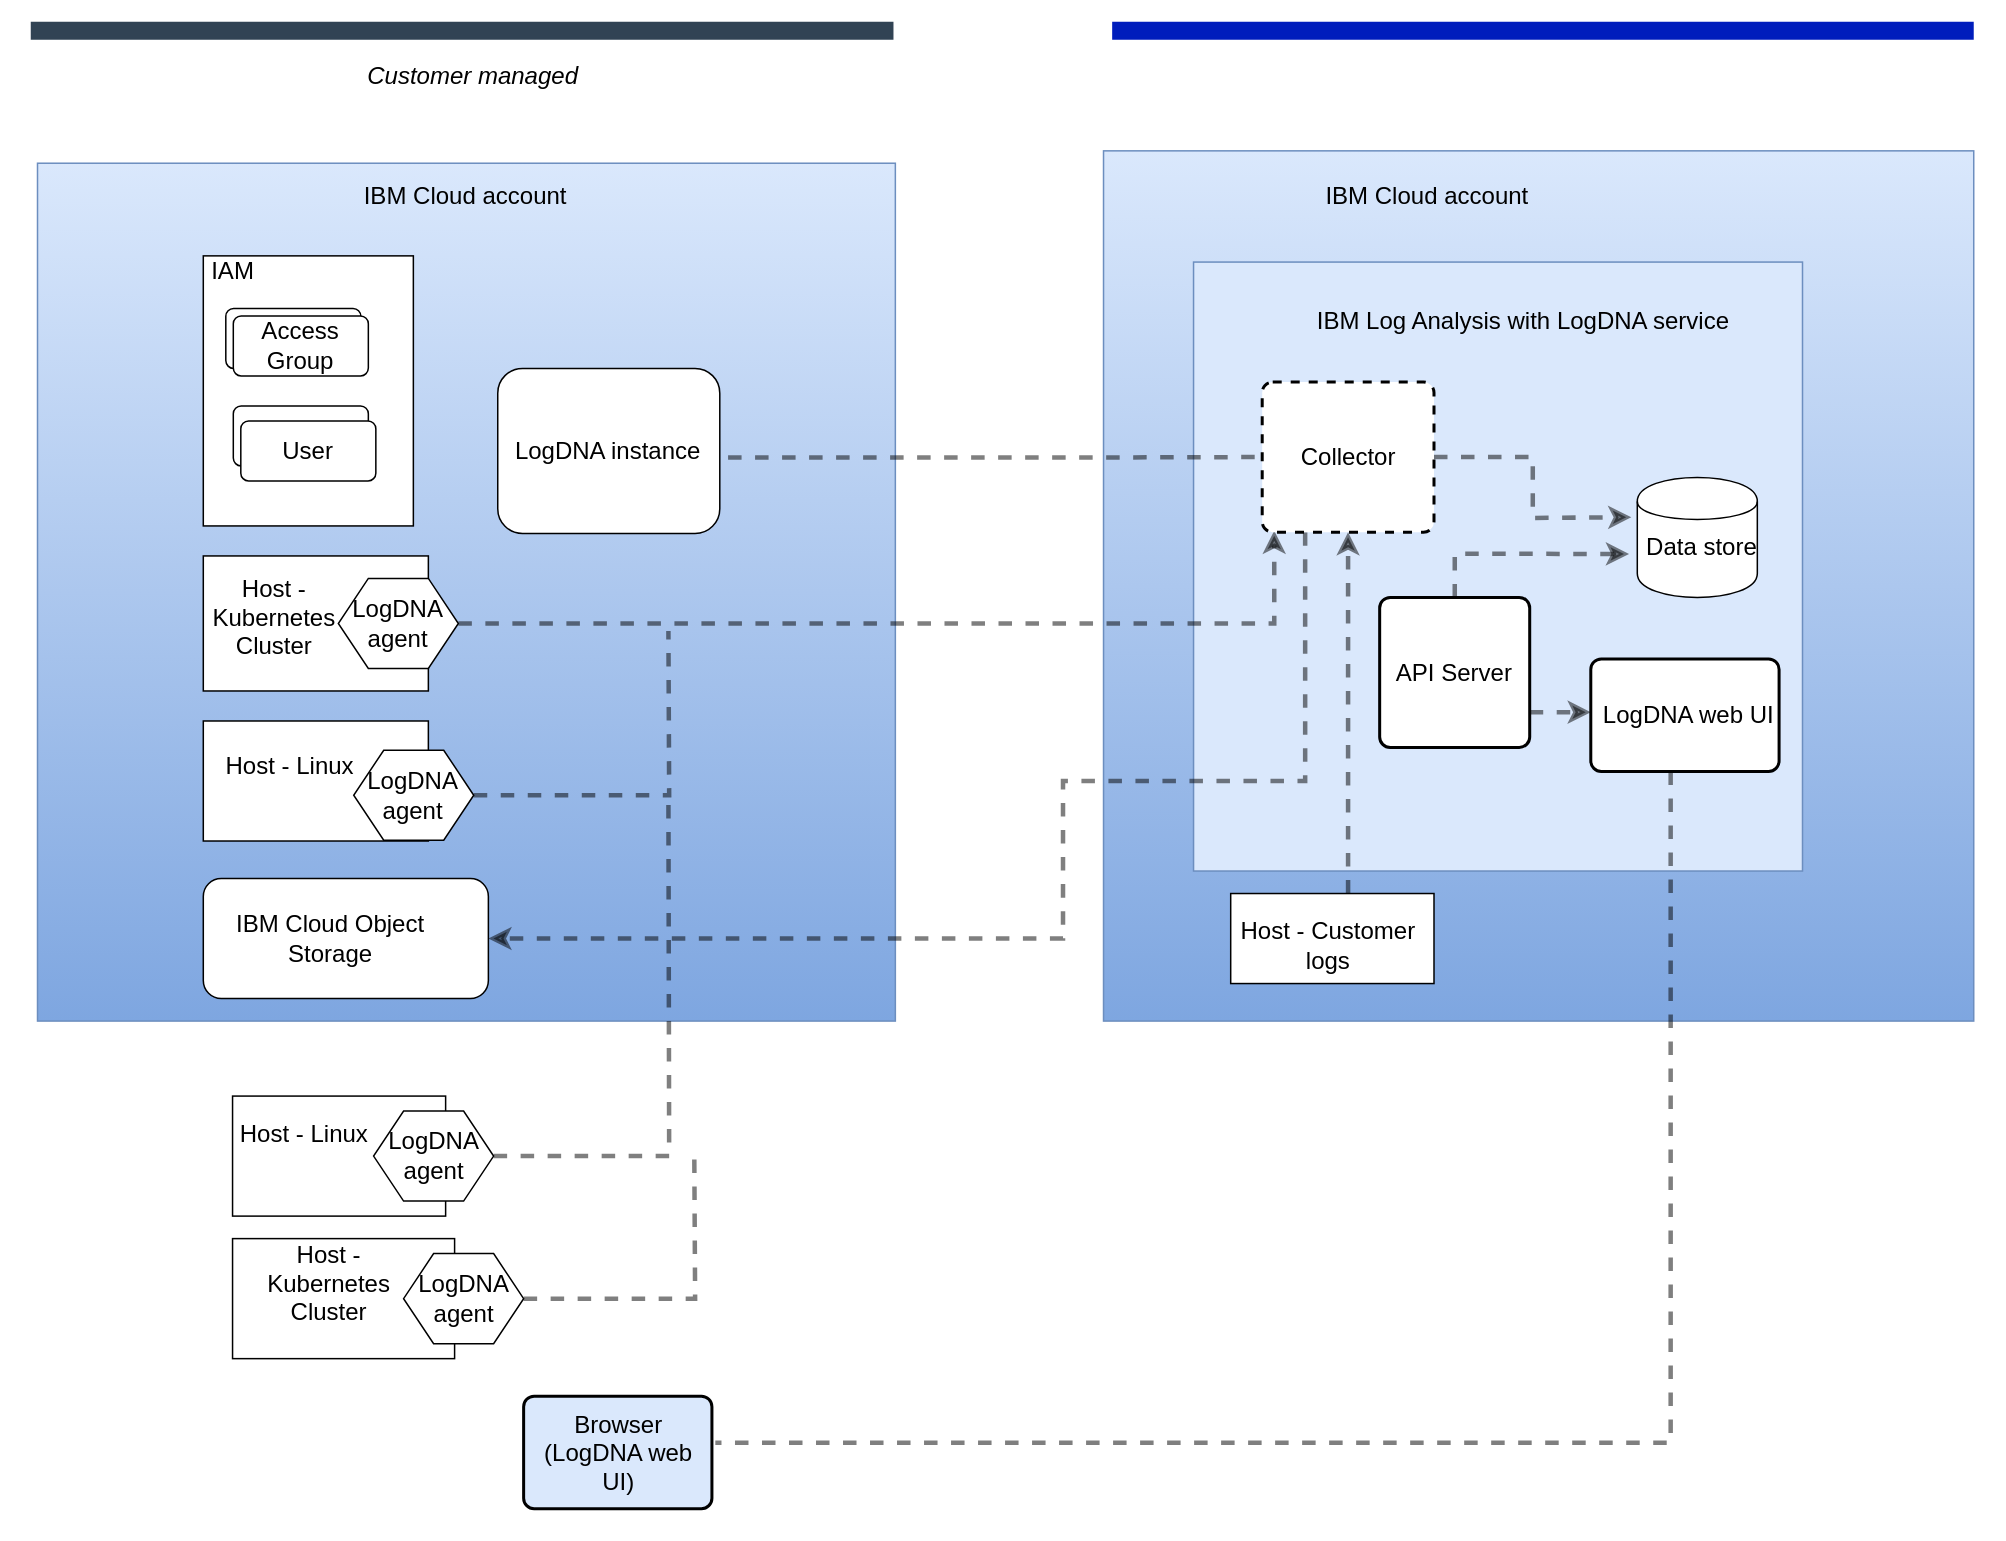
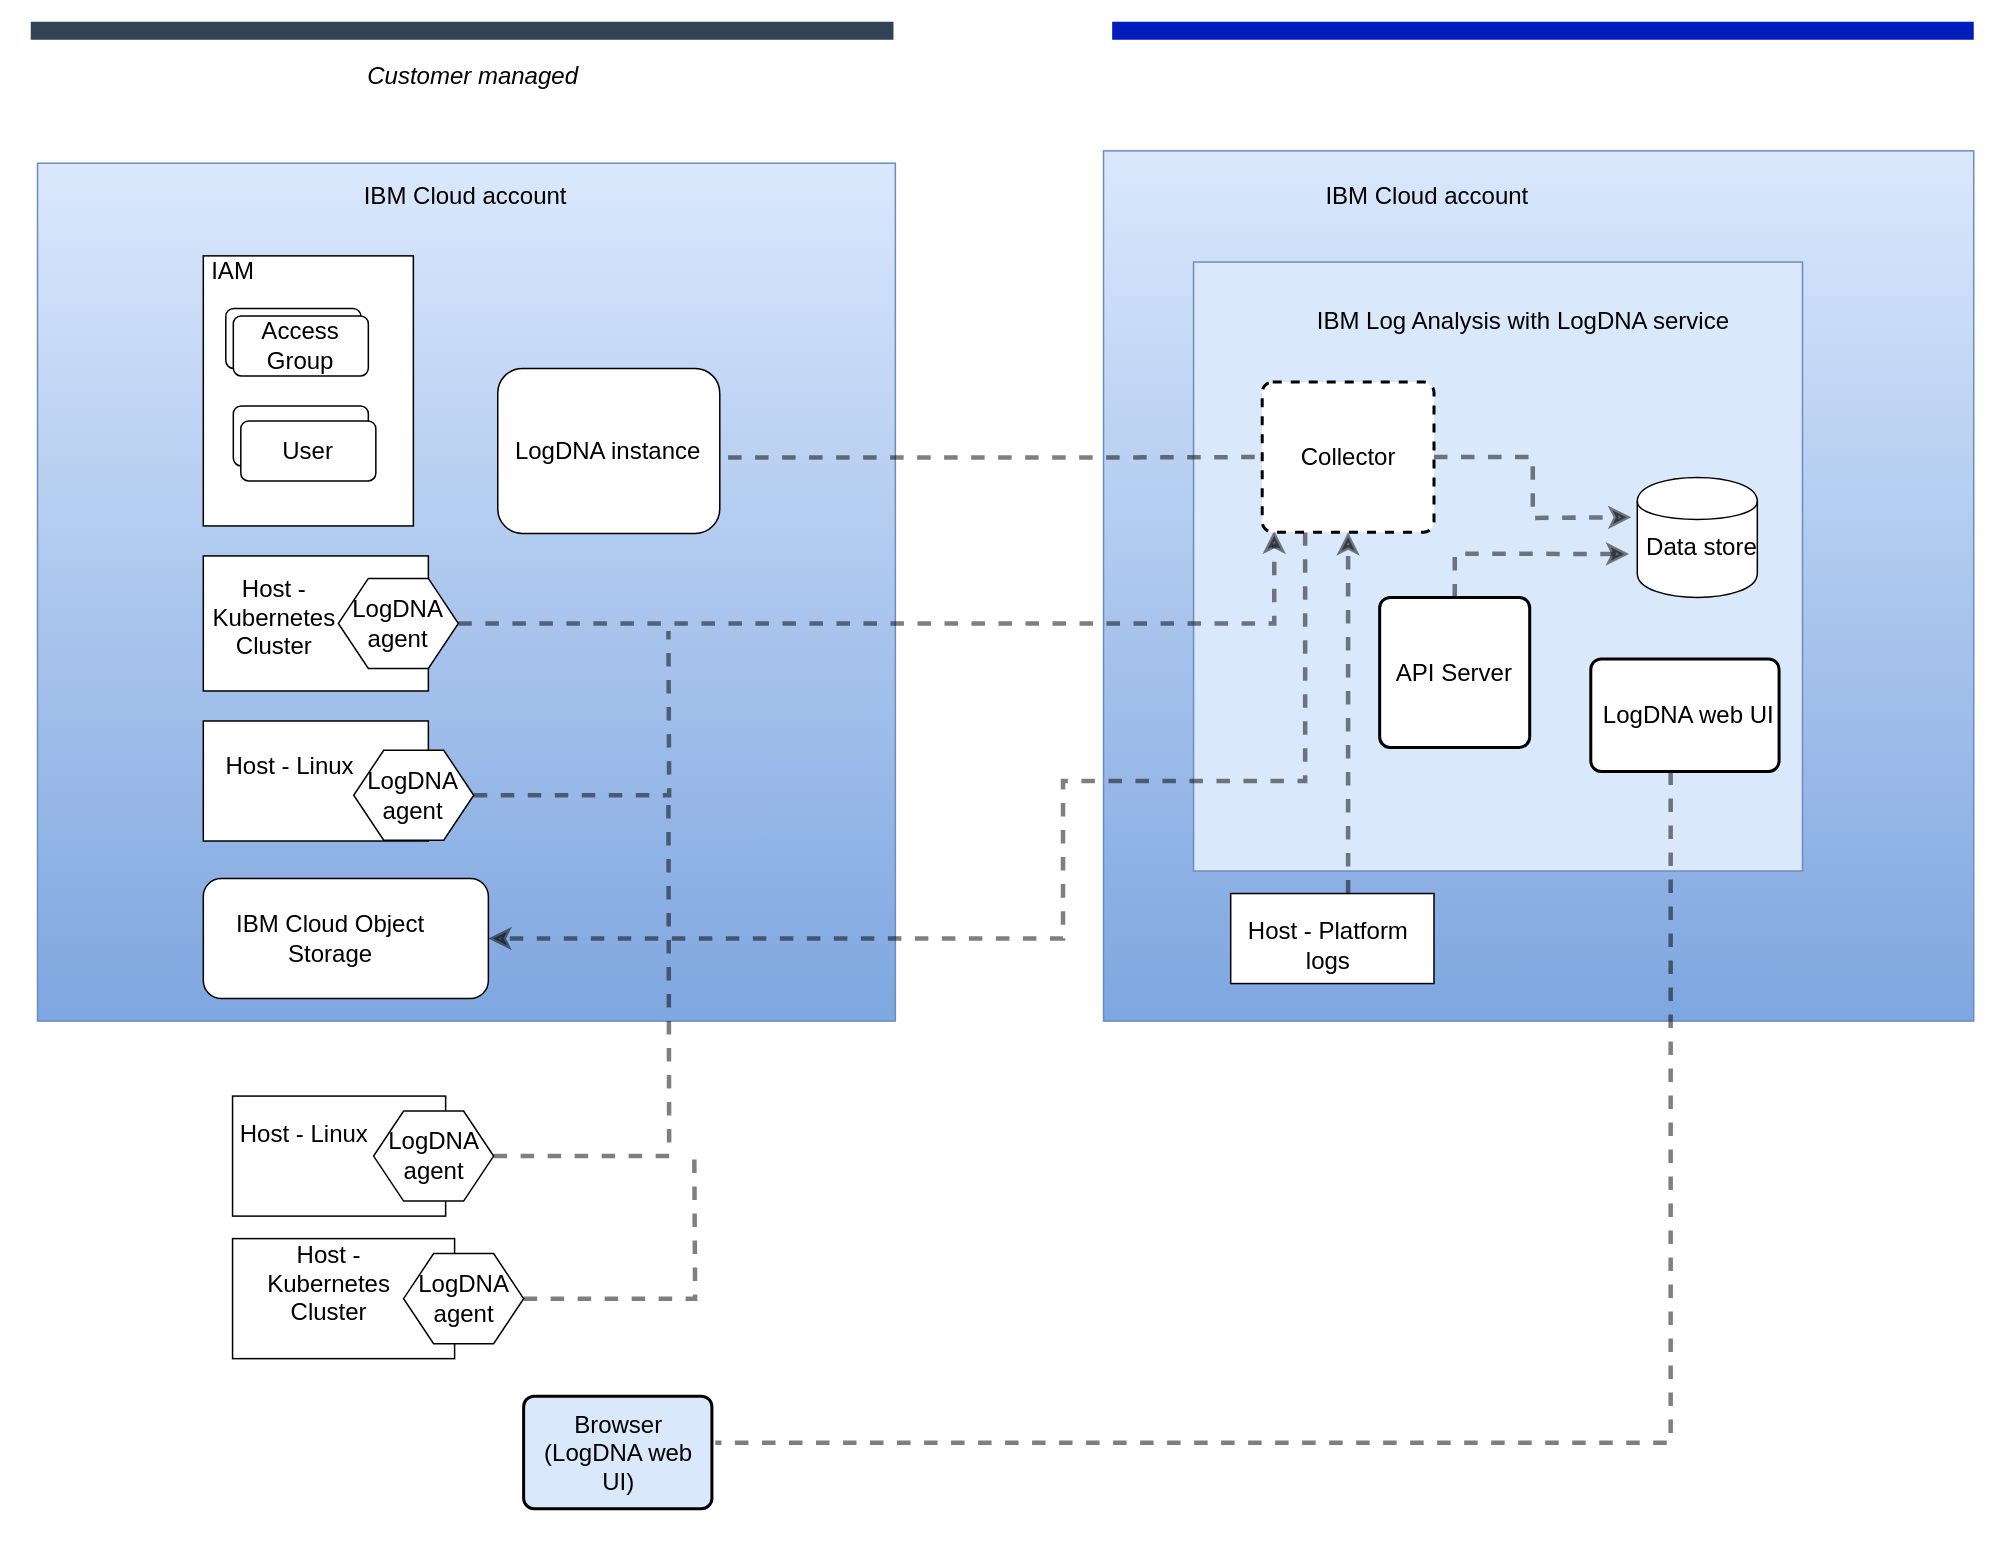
(1565, 712) -> none
(1328, 946) -> (1328, 946)
